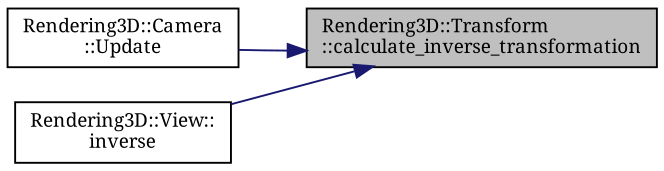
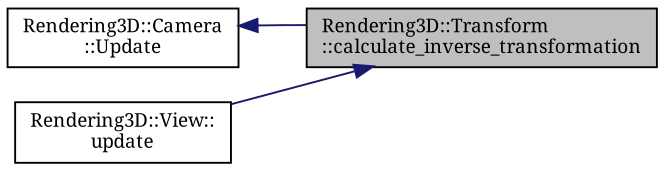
(263, 50) -> (282, 25)
(123, 133) -> (123, 133)
